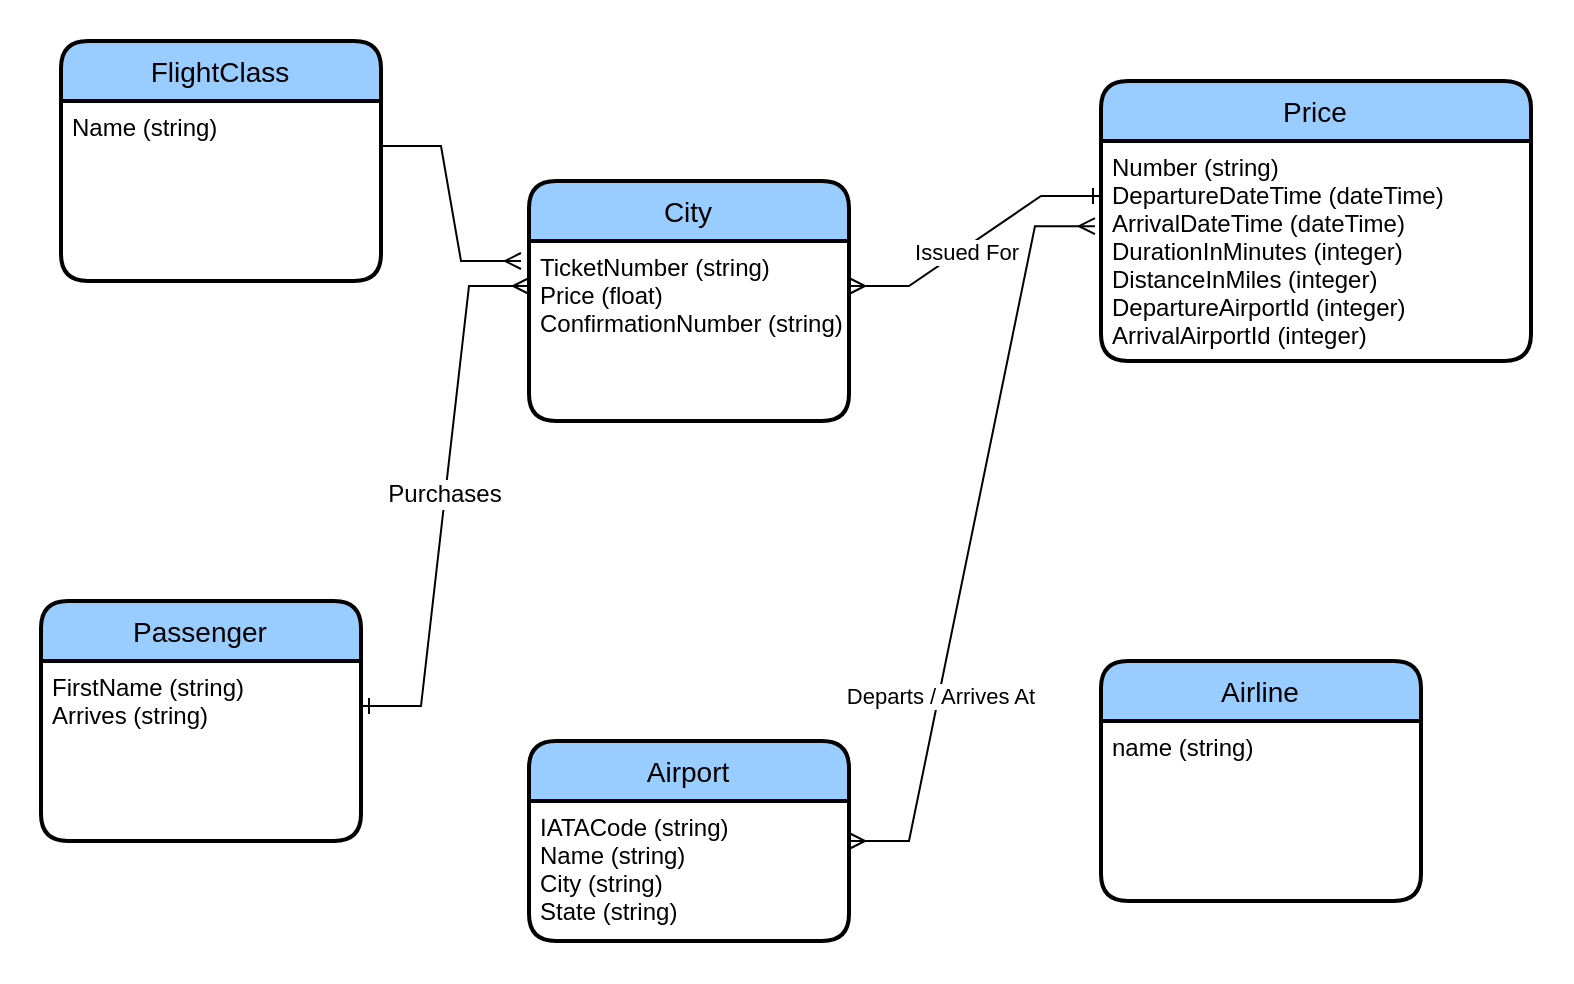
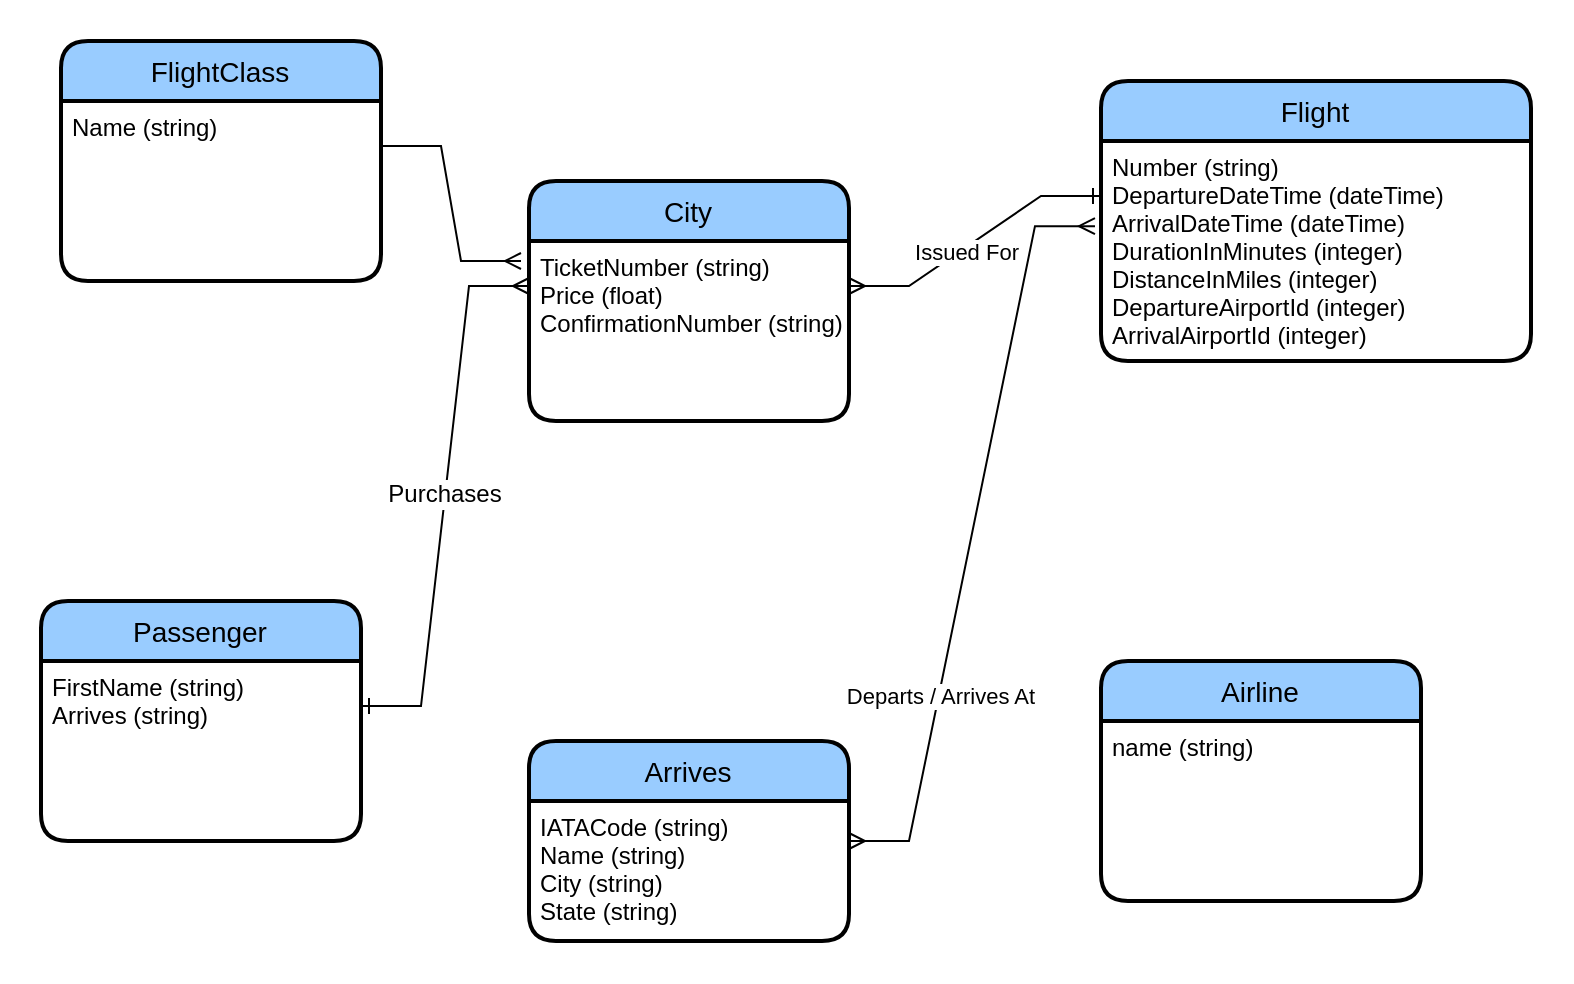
(1315, 113) -> (1315, 113)
(688, 773) -> (688, 773)
